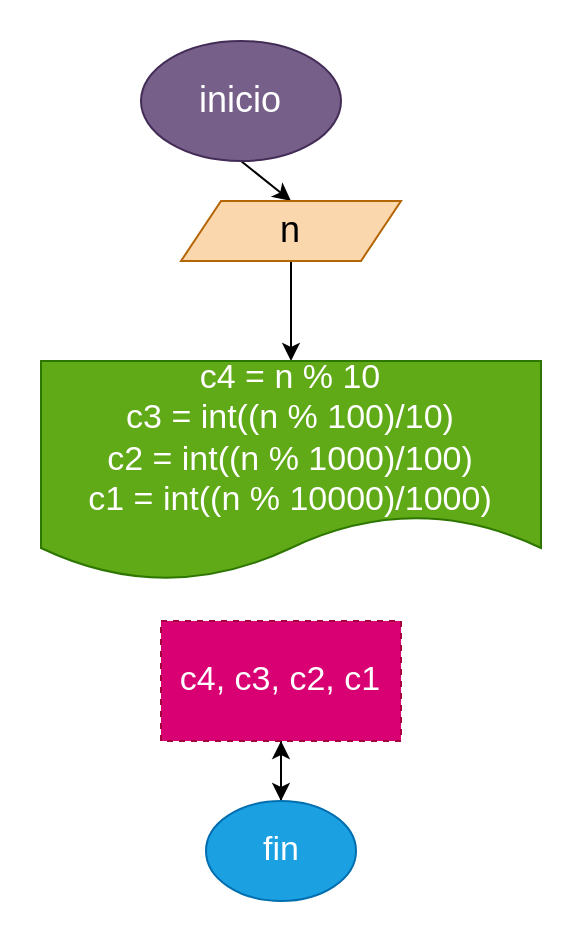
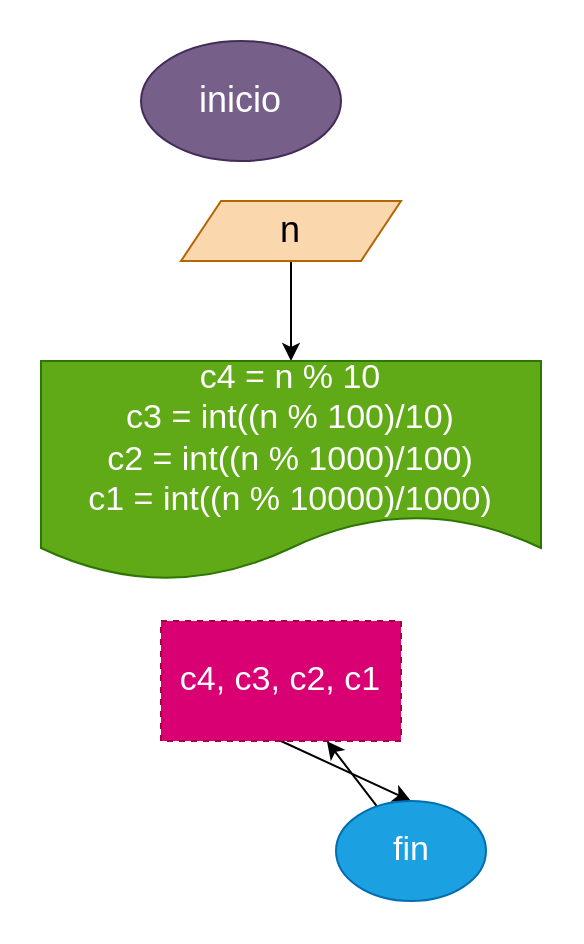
(261, 177) -> none
(281, 851) -> (411, 851)
